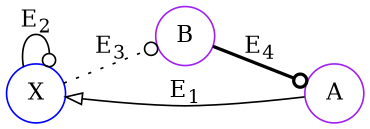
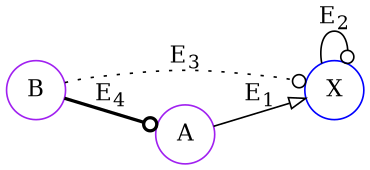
(104, 67) -> (179, 70)
